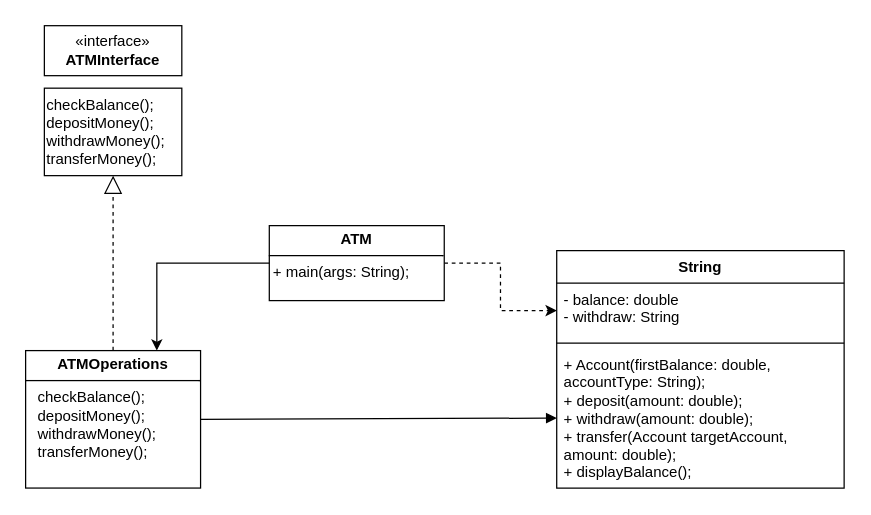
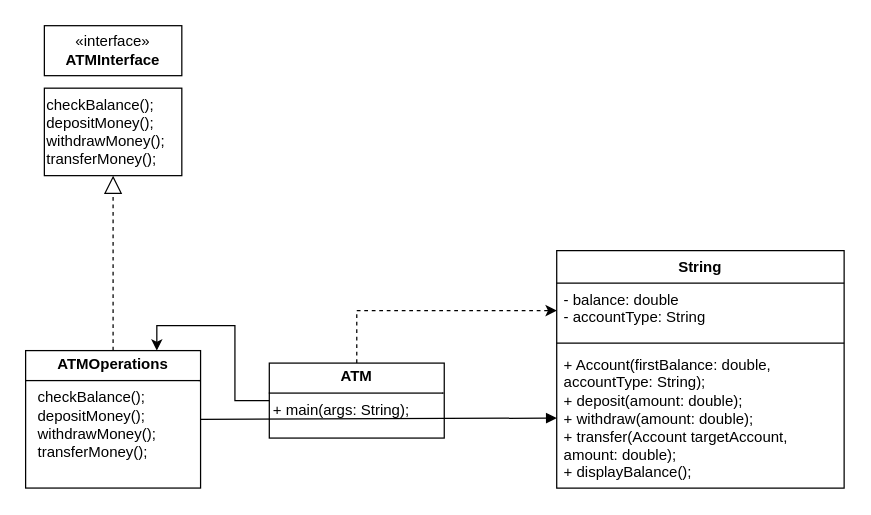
(357, 263) -> (357, 401)
(630, 310) -> (645, 310)
